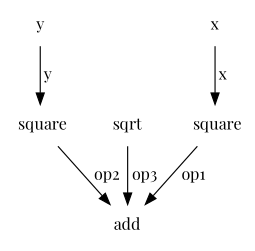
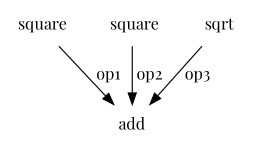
(40, 25) -> none
(215, 25) -> none
